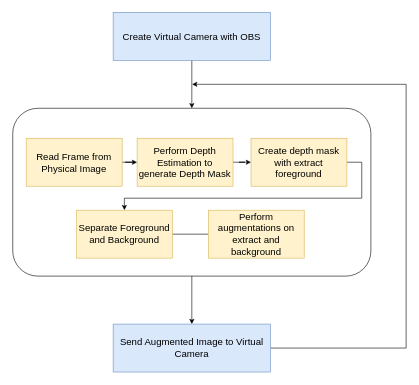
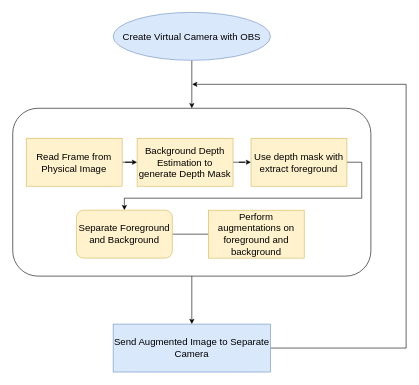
(192, 36) -> (192, 36)
(185, 162) -> (185, 162)
(299, 162) -> (299, 162)
(125, 234) -> (125, 234)
(257, 234) -> (257, 234)
(192, 348) -> (192, 348)
